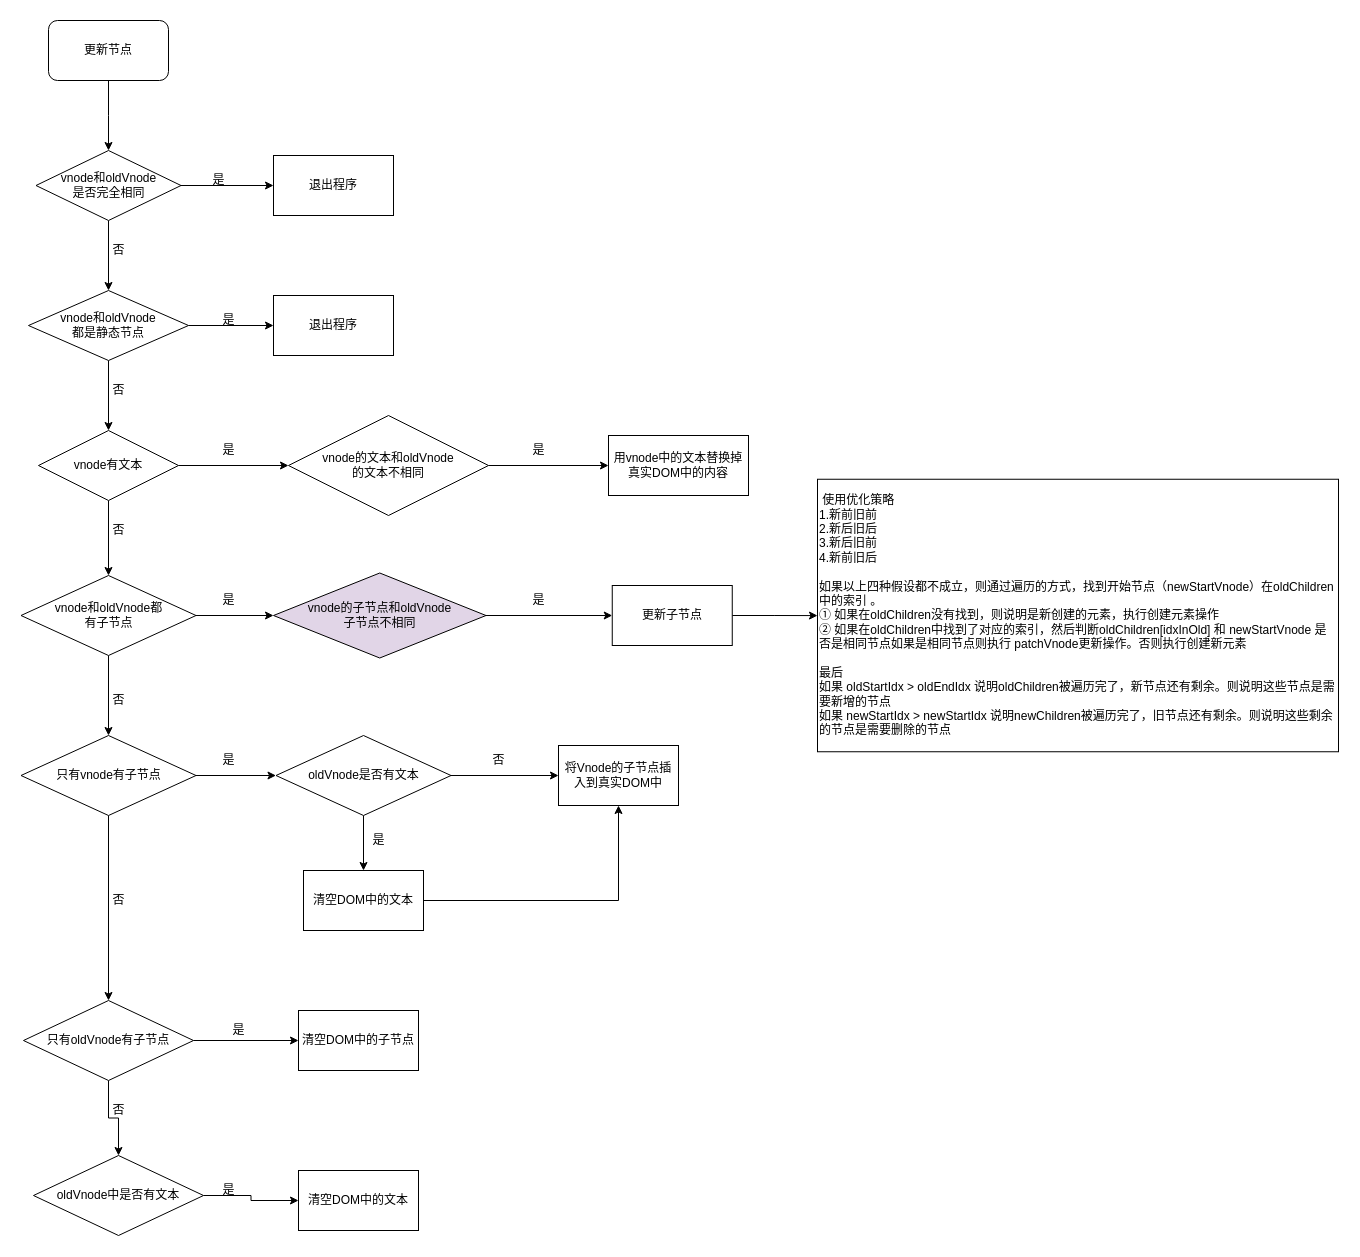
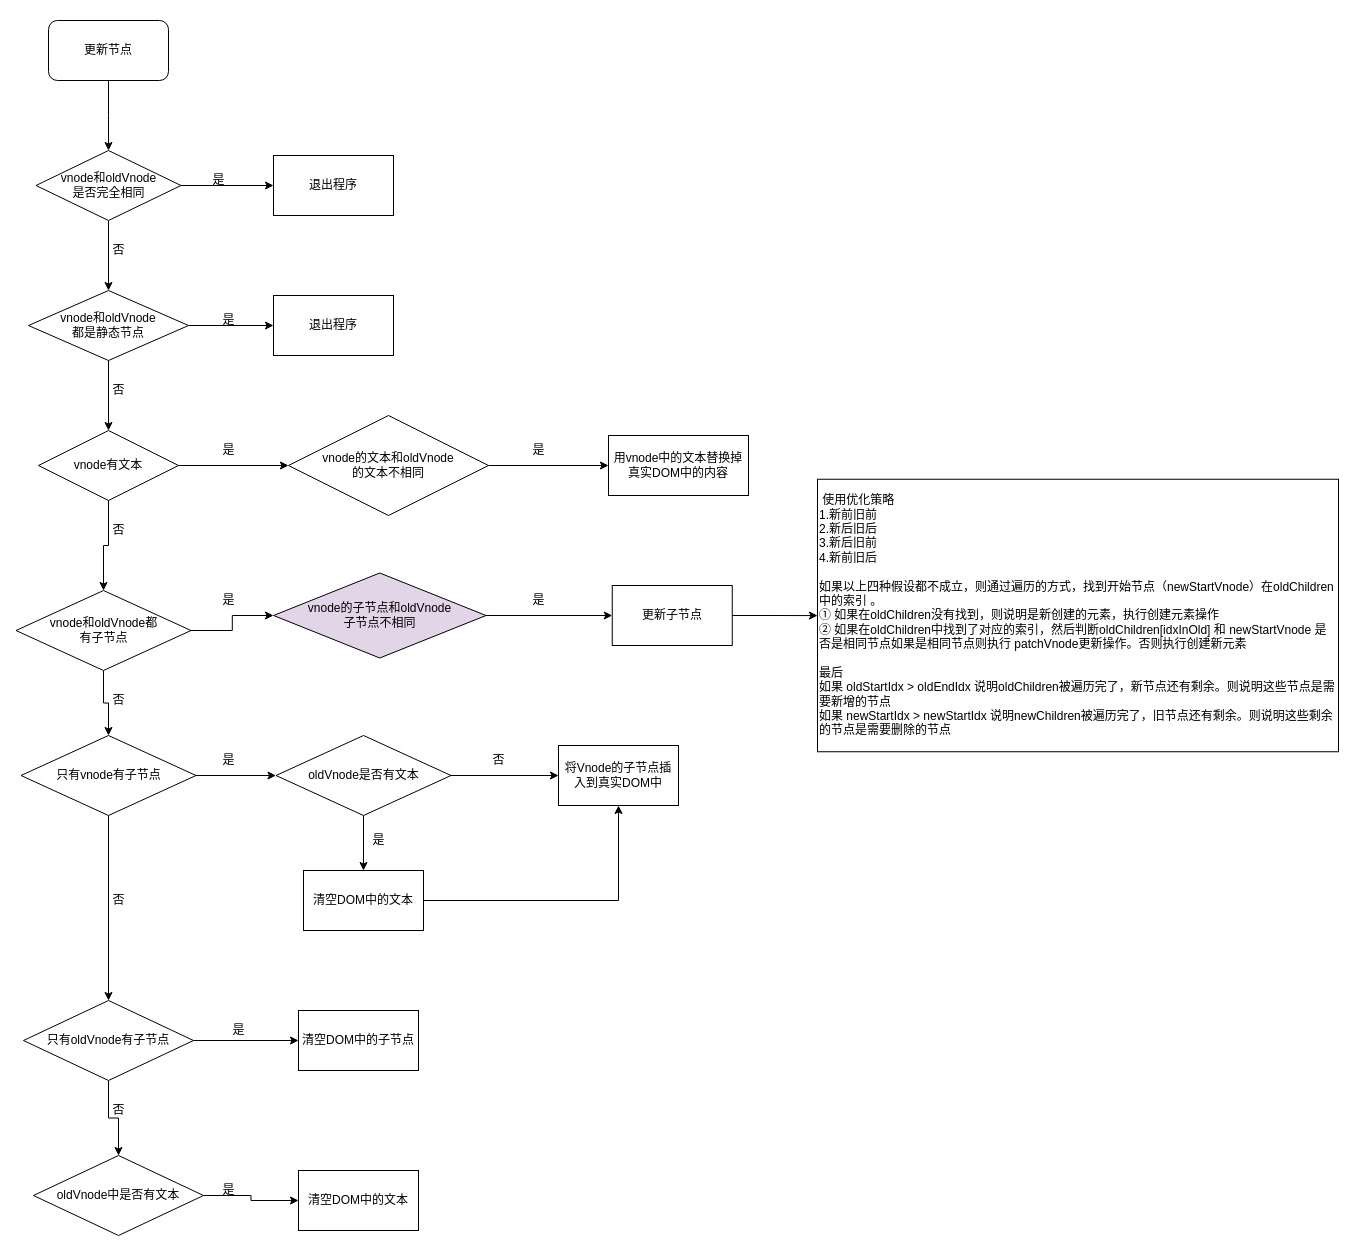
(109, 616) -> (104, 631)
